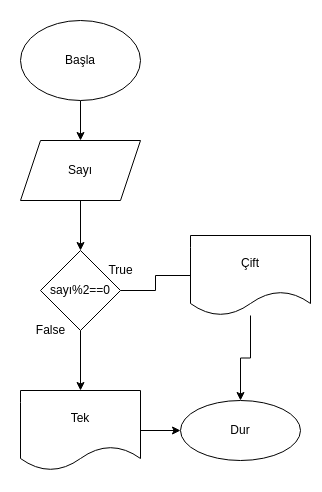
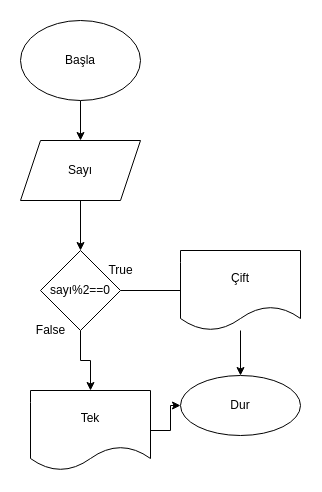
(251, 276) -> (241, 291)
(81, 431) -> (91, 431)
(241, 431) -> (241, 406)
